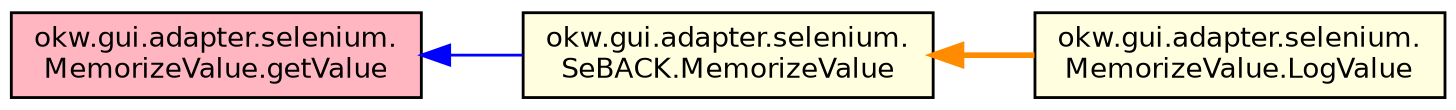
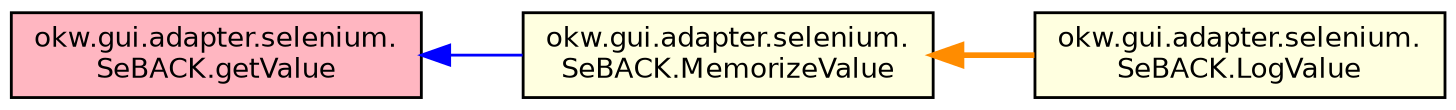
(216, 55) -> (216, 55)
(1240, 55) -> (1240, 55)
